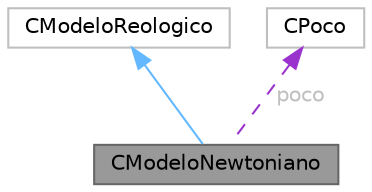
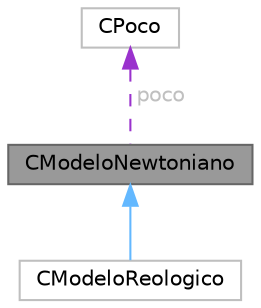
(174, 104) -> (130, 233)
